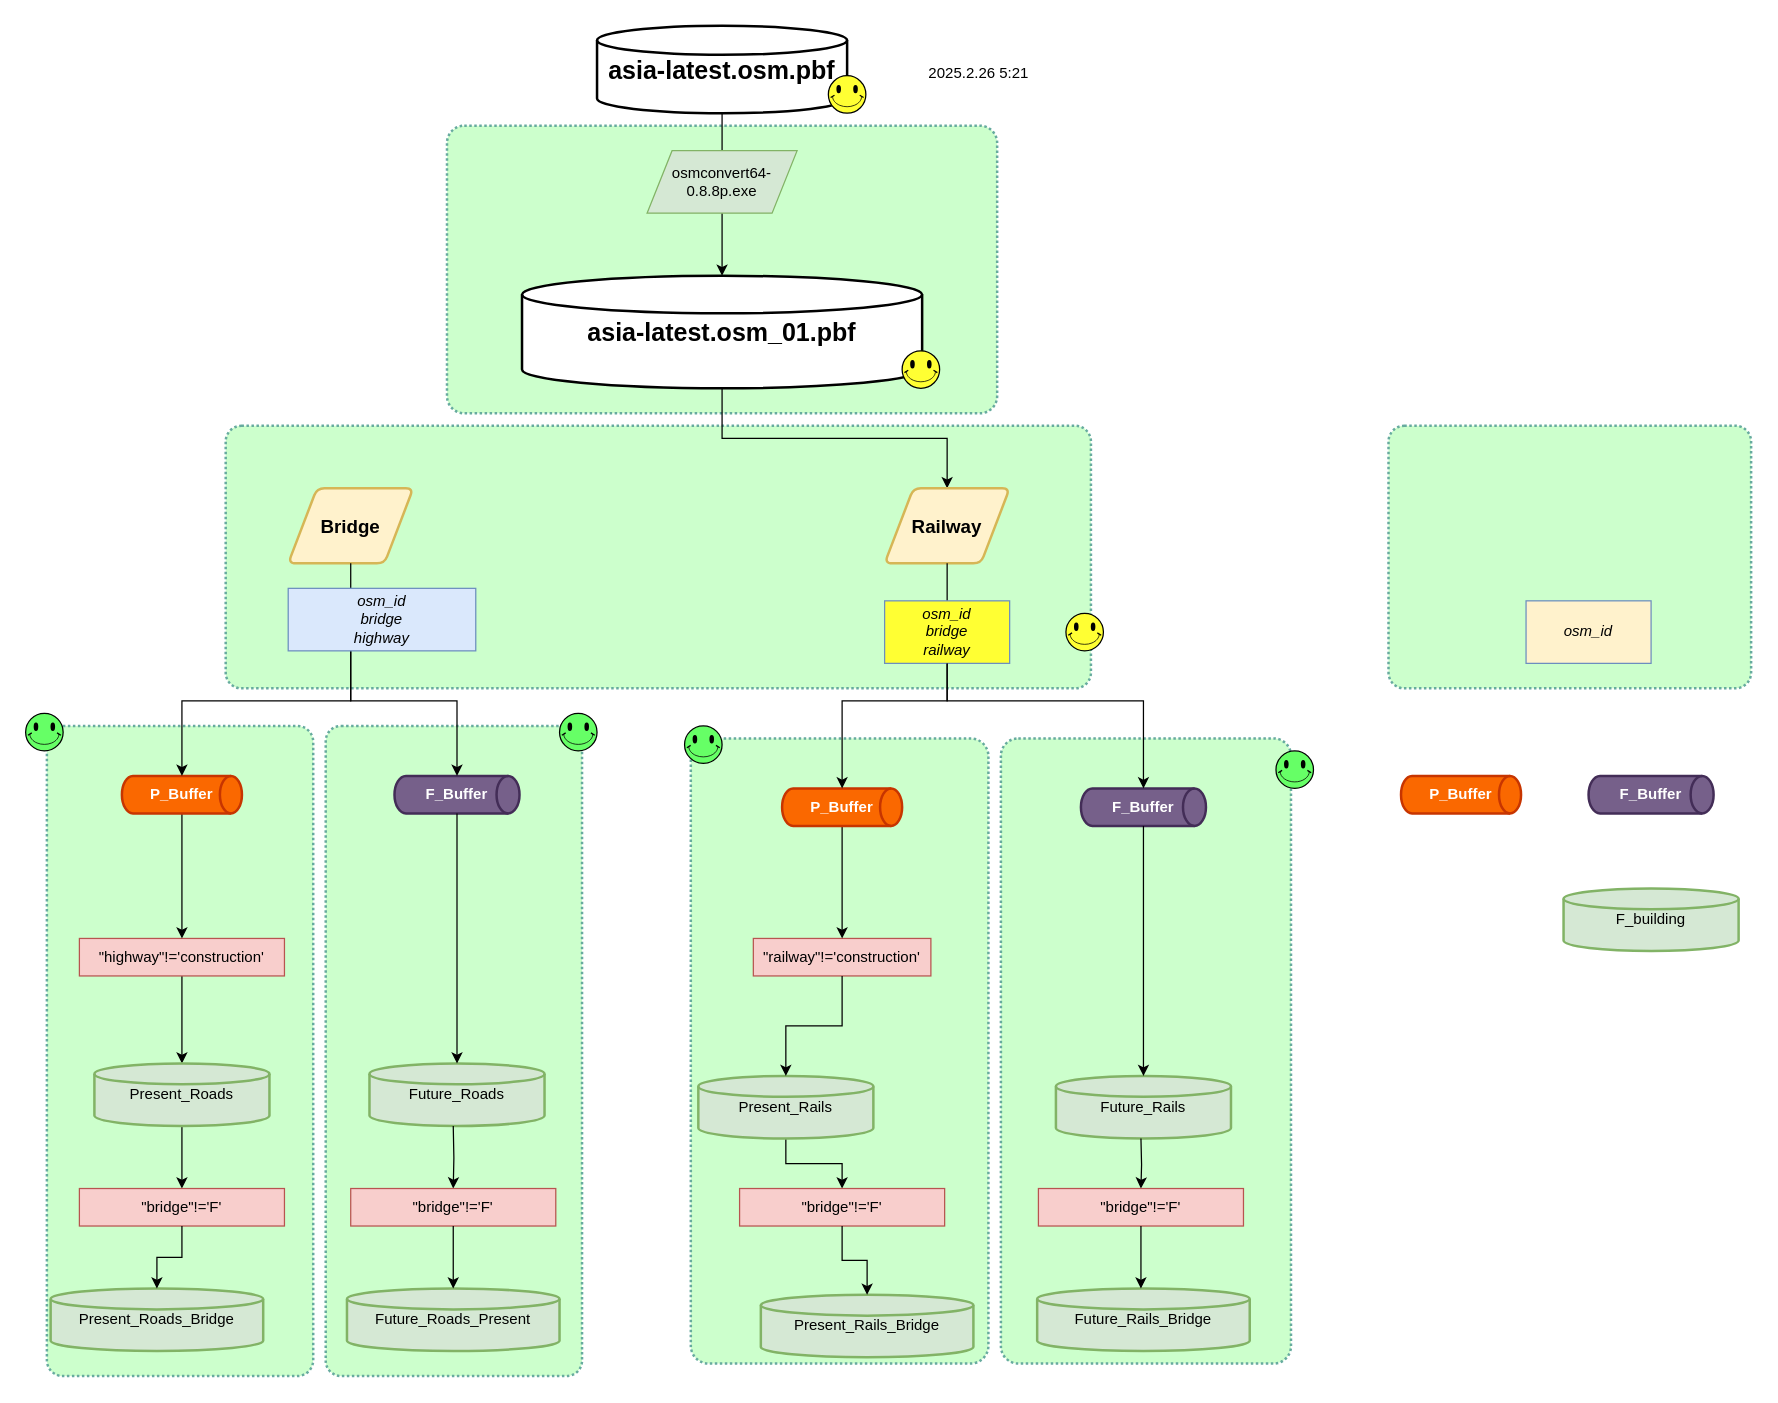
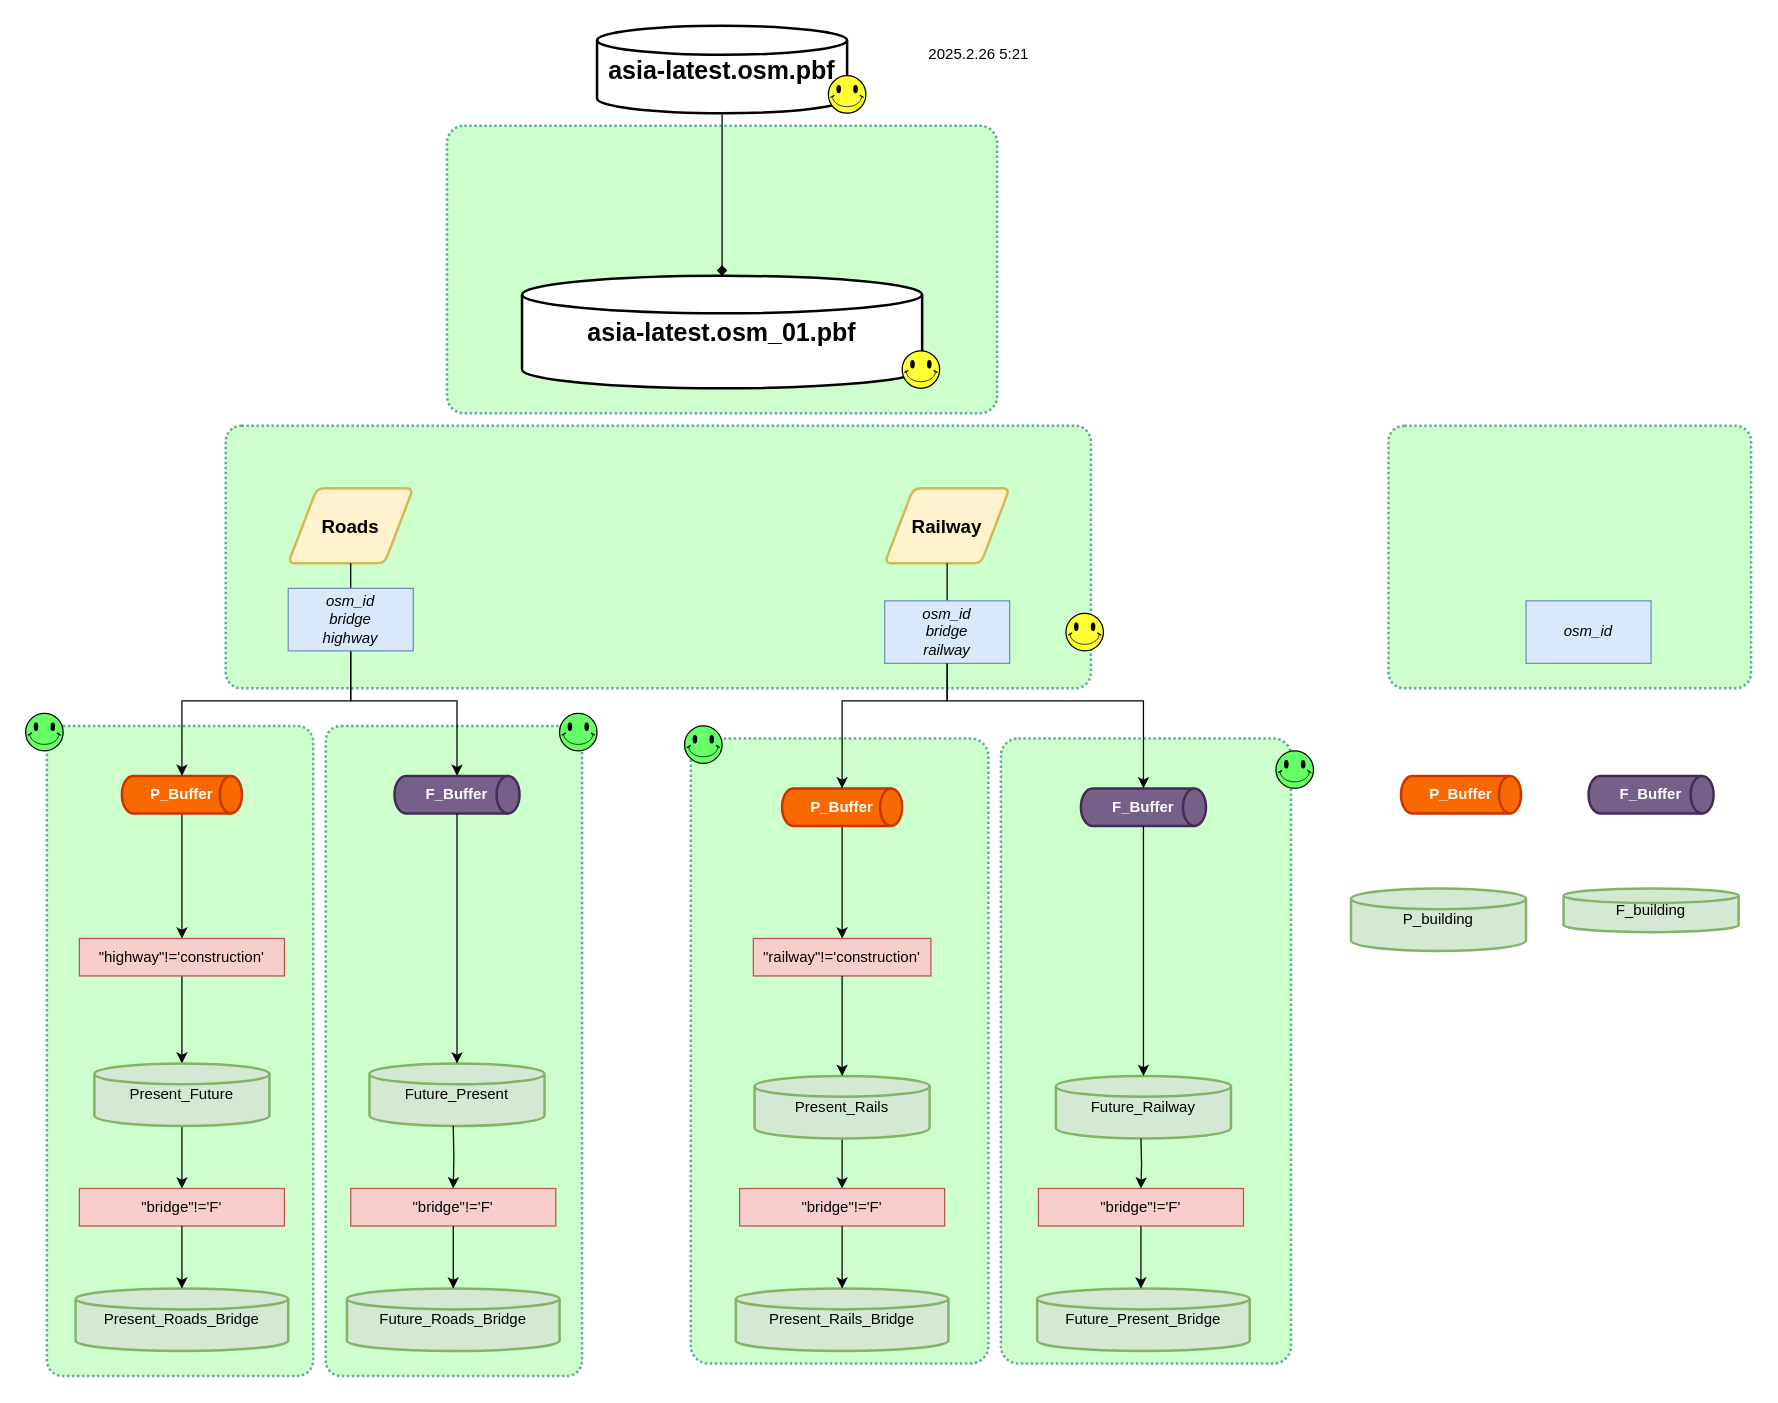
(978, 73) -> (978, 54)
(722, 182) -> none
(722, 266) -> (722, 265)
(830, 438) -> none
(351, 526) -> (351, 526)
(382, 619) -> (351, 619)
(947, 632) -> (947, 632)
(1588, 632) -> (1588, 632)
none -> (1438, 919)
(1651, 919) -> (1651, 910)
(182, 1094) -> (182, 1094)
(457, 1094) -> (457, 1094)
(786, 1107) -> (842, 1107)
(1143, 1107) -> (1143, 1107)
(157, 1319) -> (182, 1319)
(453, 1319) -> (453, 1319)
(1143, 1319) -> (1143, 1319)
(867, 1326) -> (842, 1319)
